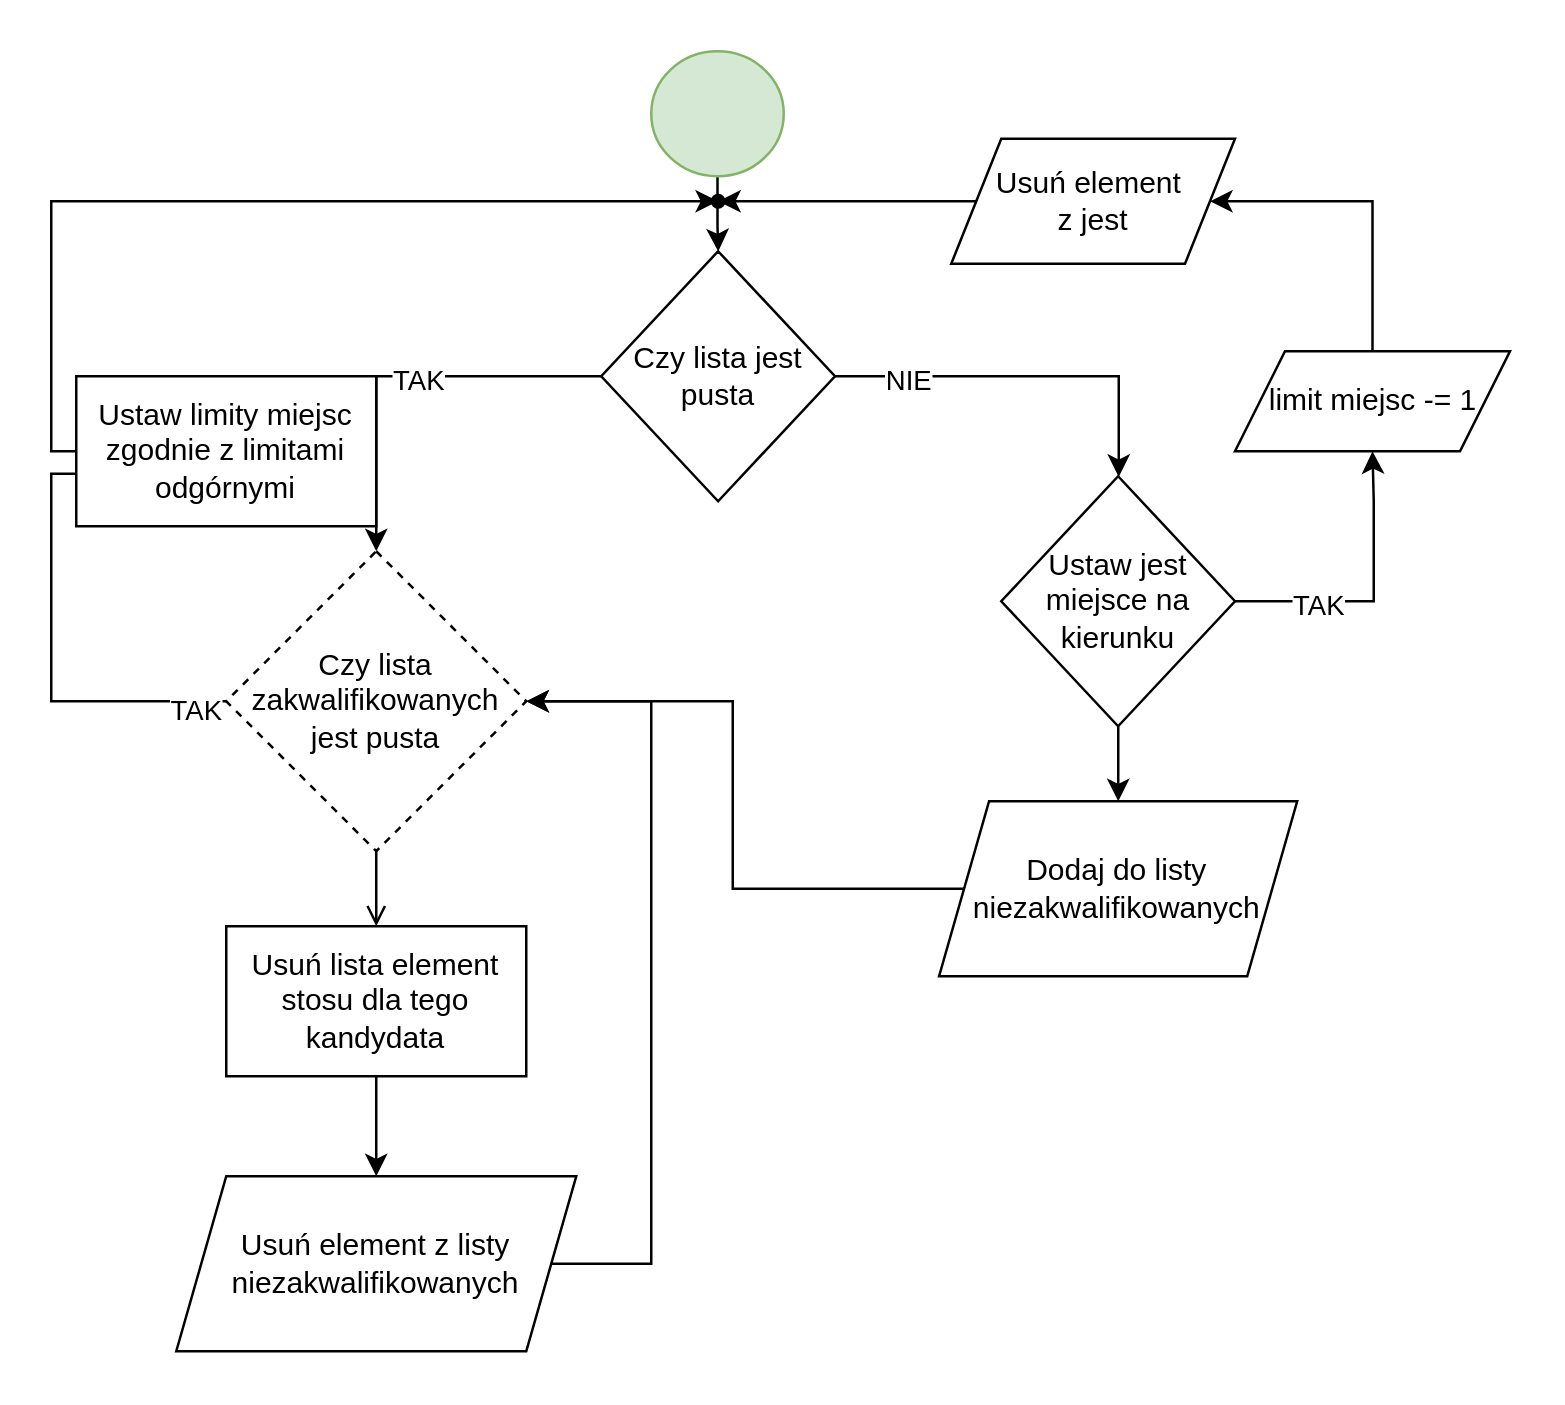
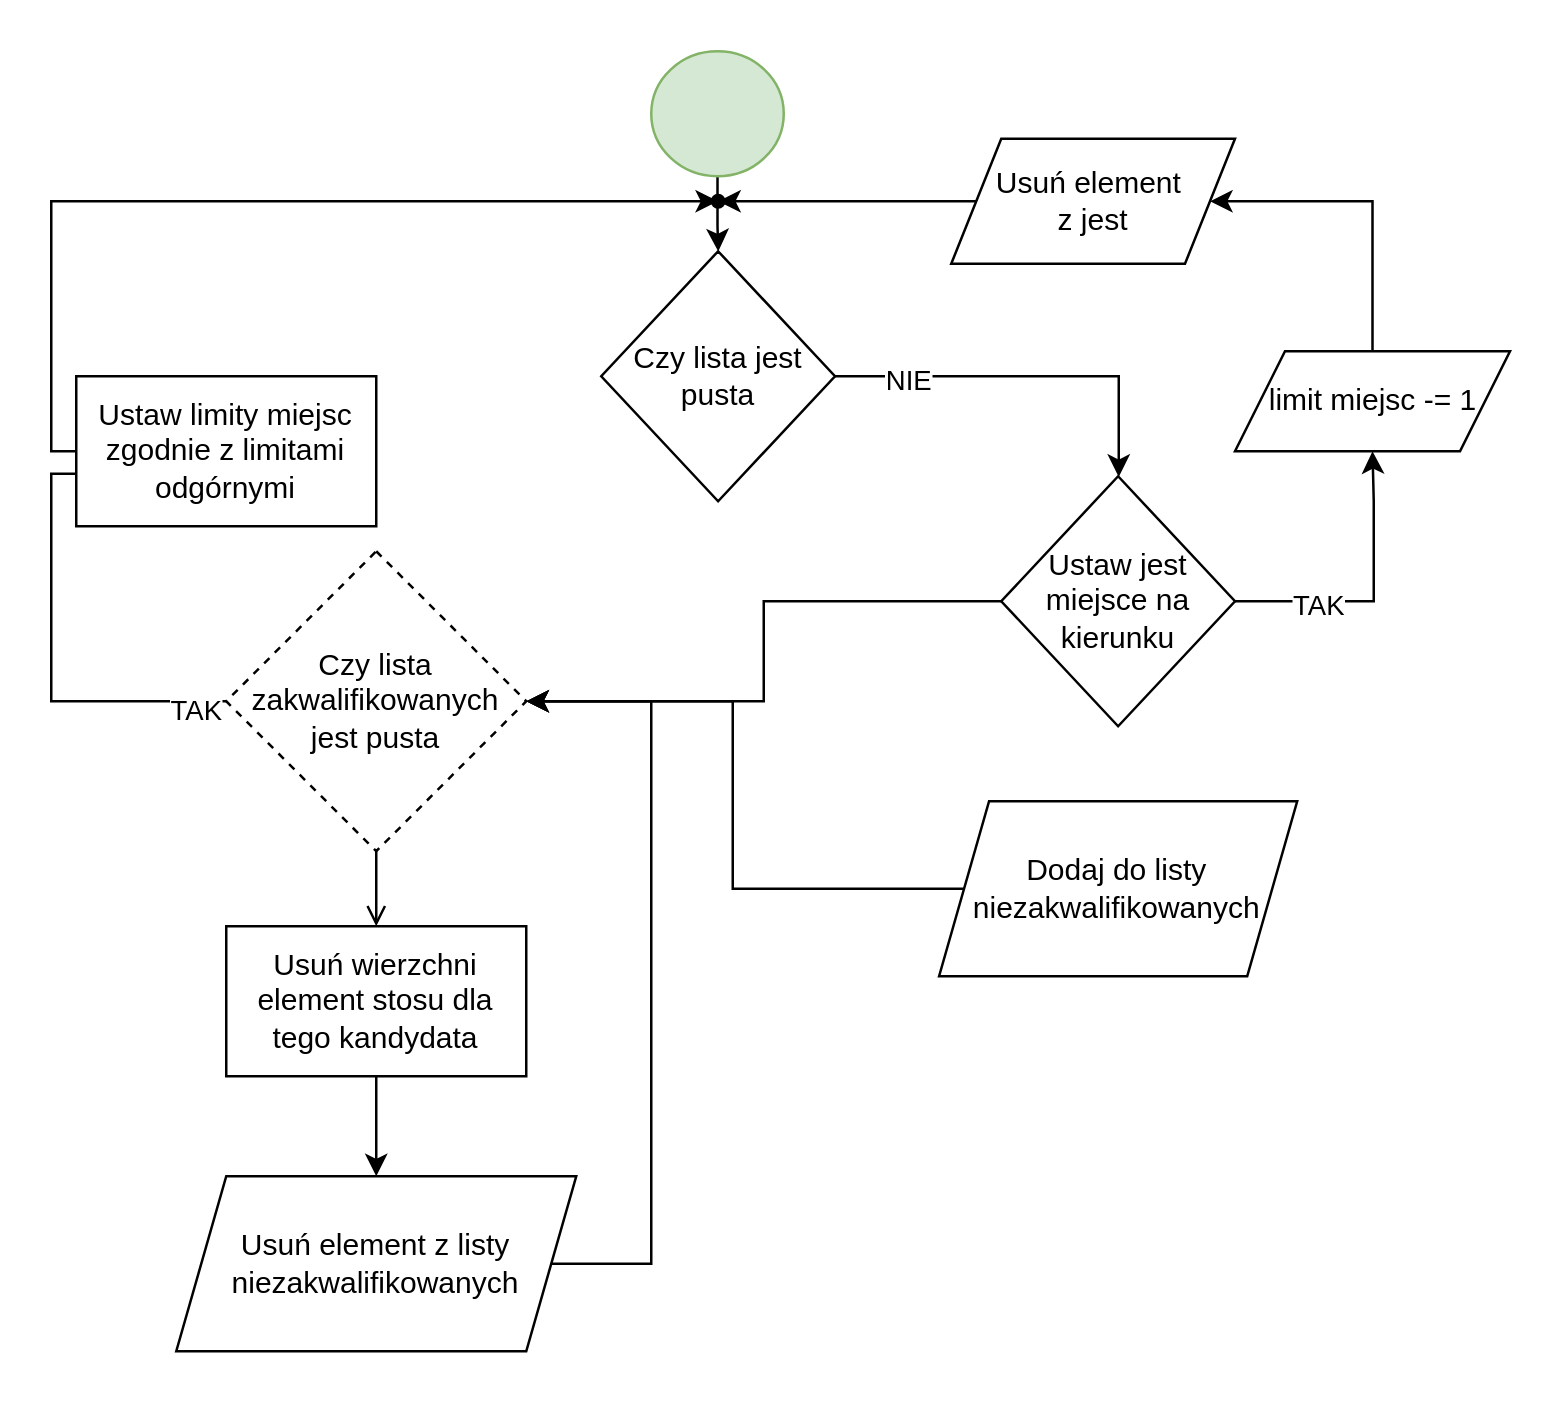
(487, 376) -> none
(1118, 772) -> (819, 601)
(376, 1001) -> (376, 1001)
